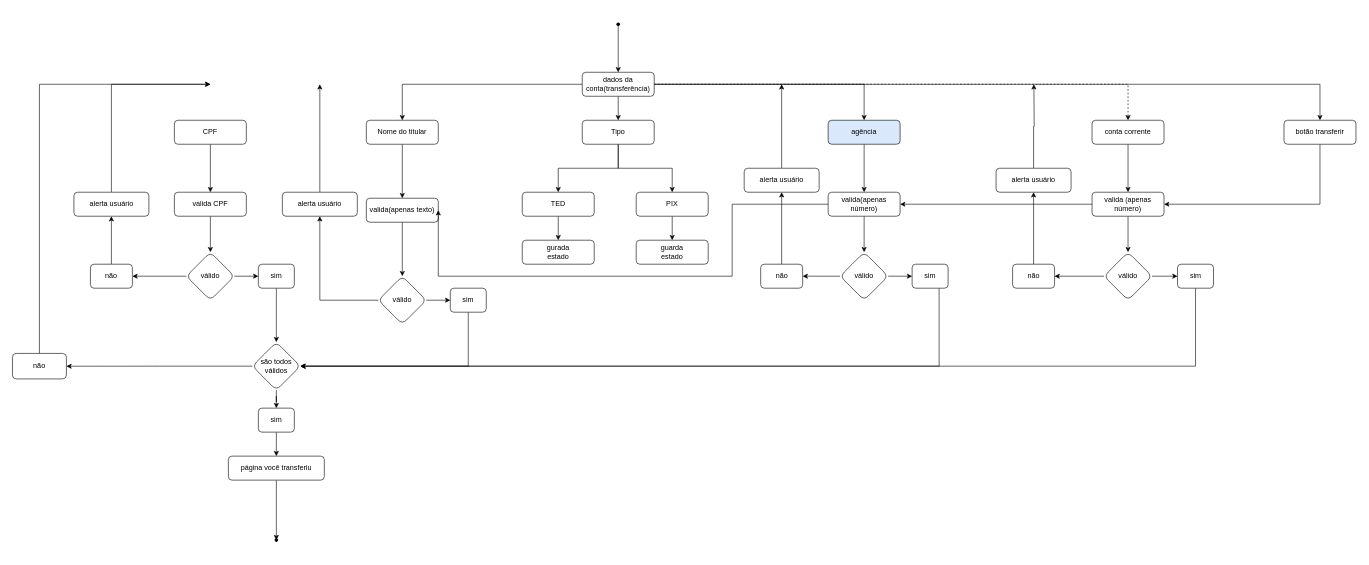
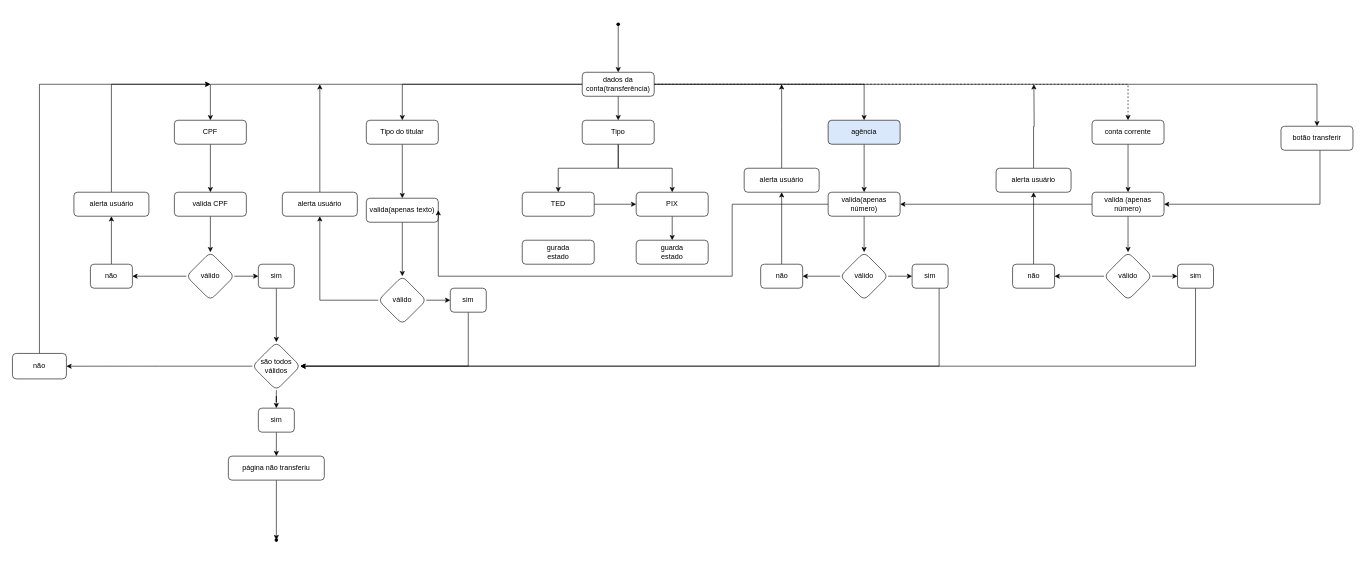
none -> (210, 99)
(402, 132) -> (402, 132)
(1320, 132) -> (1317, 138)
(558, 234) -> (630, 204)
(276, 468) -> (276, 468)
